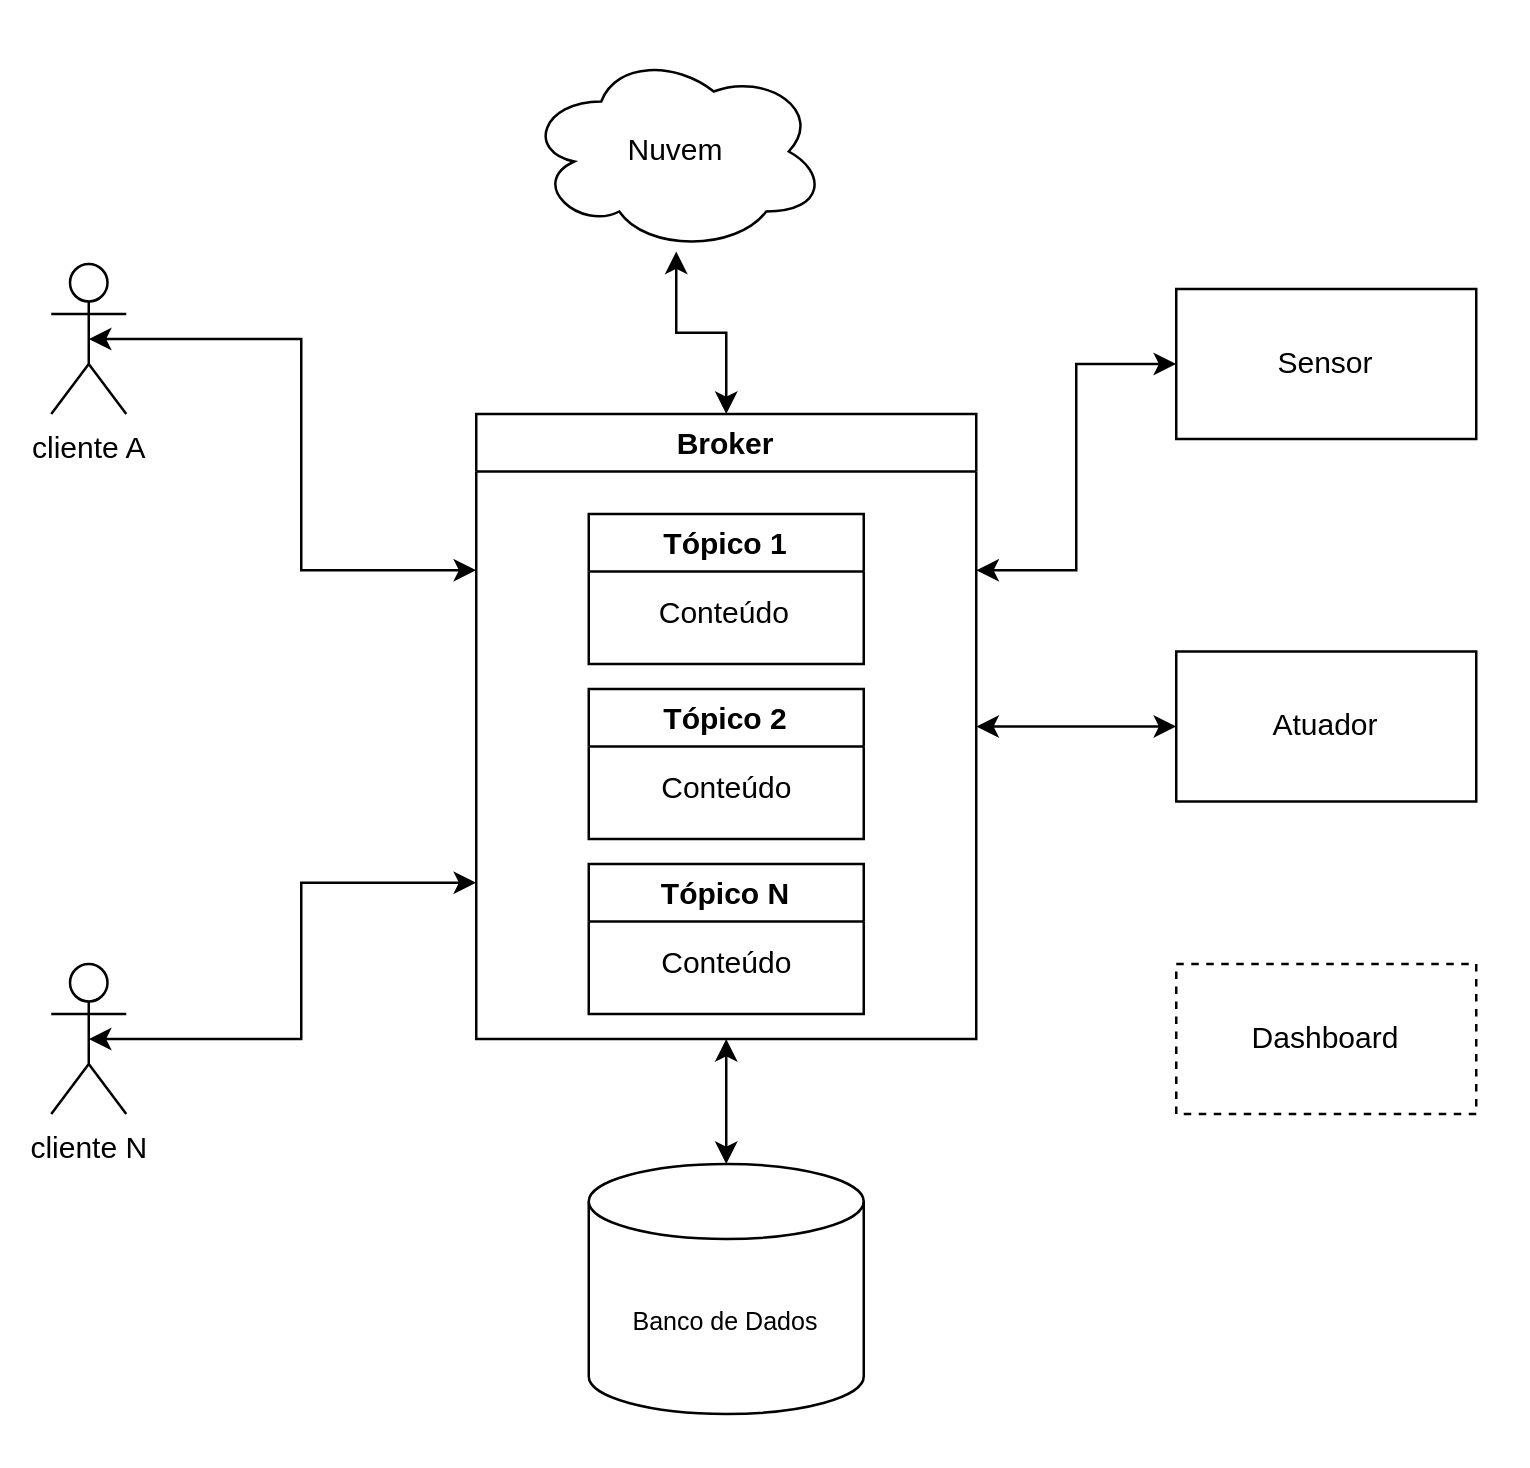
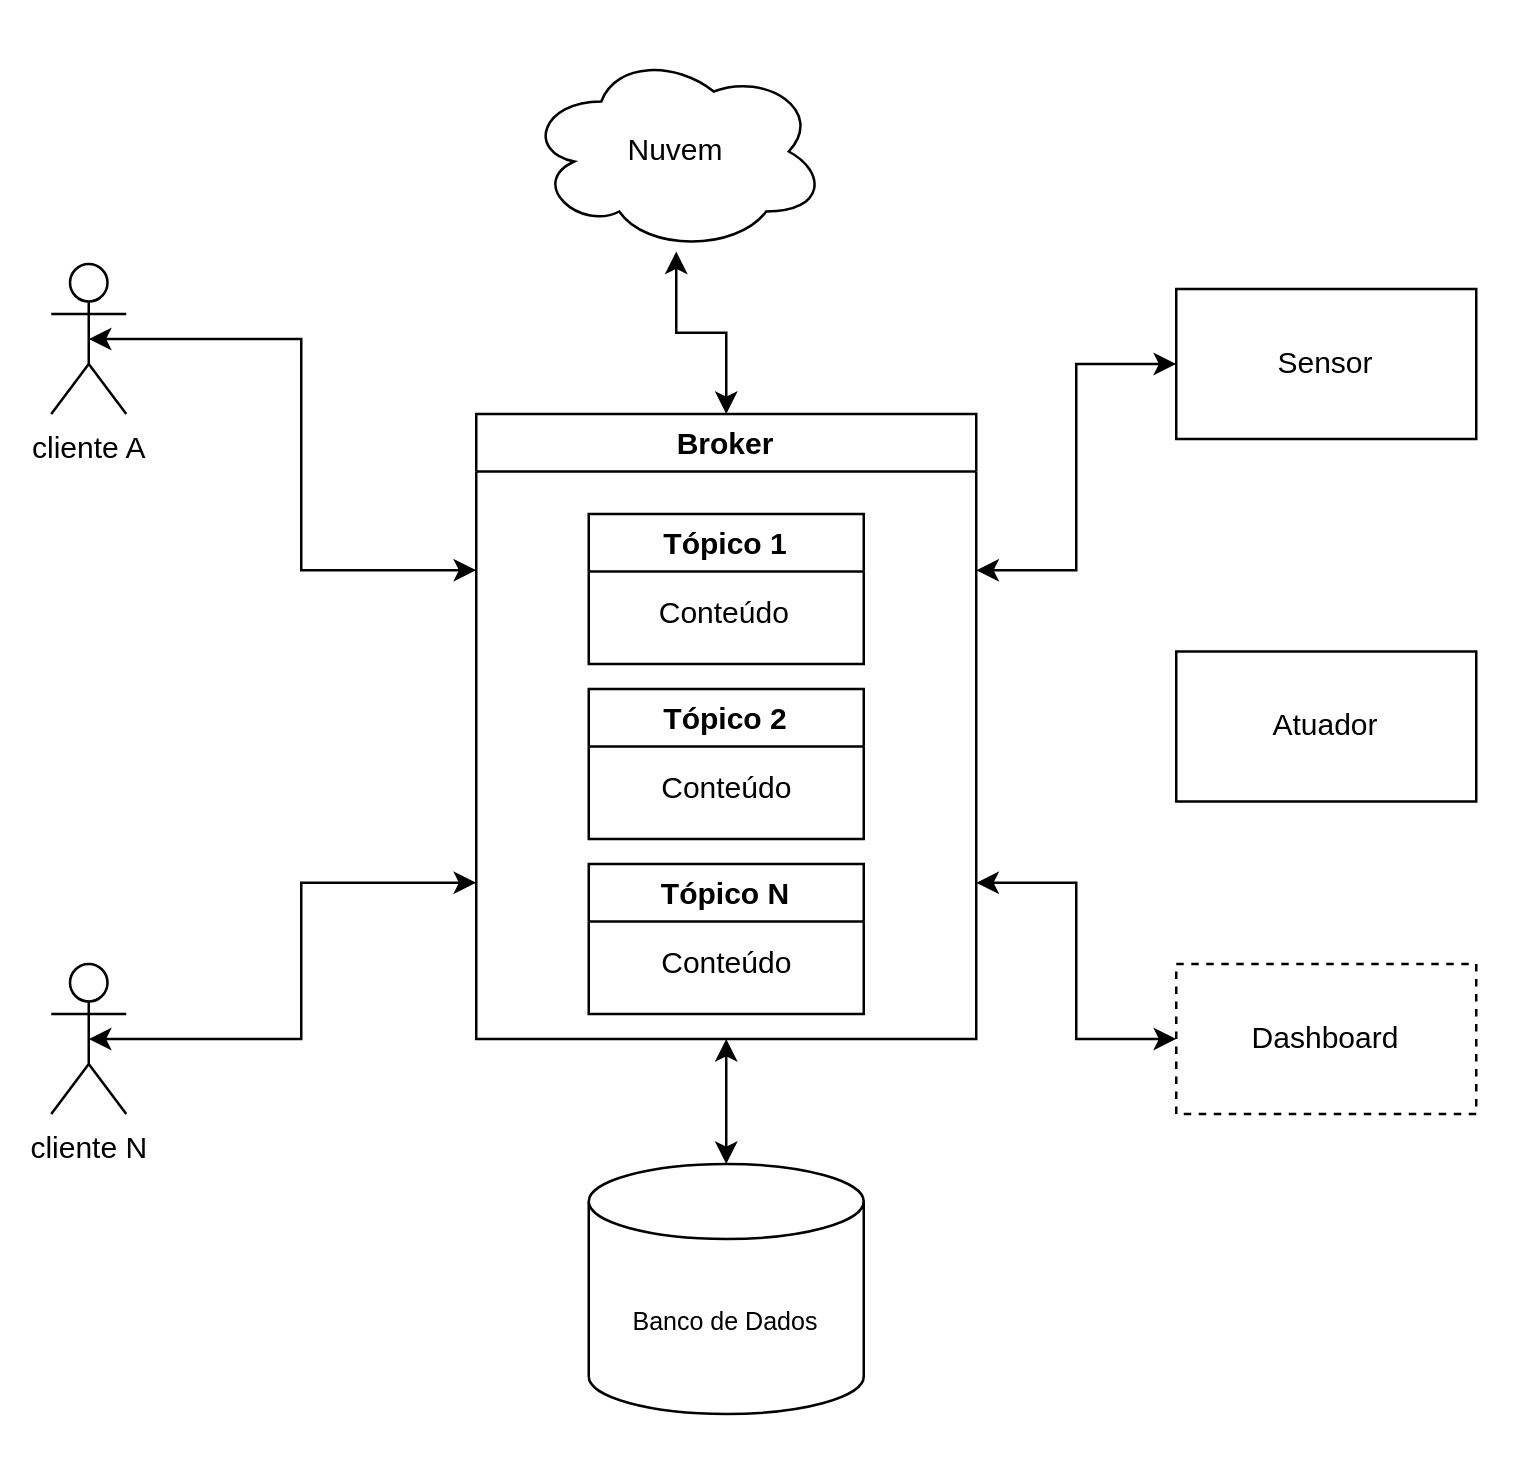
(1076, 726) -> none
none -> (1076, 961)
